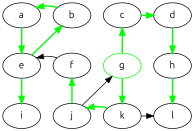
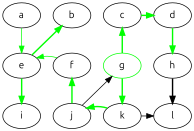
(50, 6) -> none
(22, 37) -> (22, 37)
(50, 56) -> (50, 56)
(173, 87) -> (173, 87)
